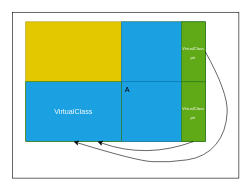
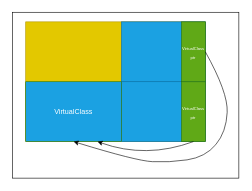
(128, 90) -> none
